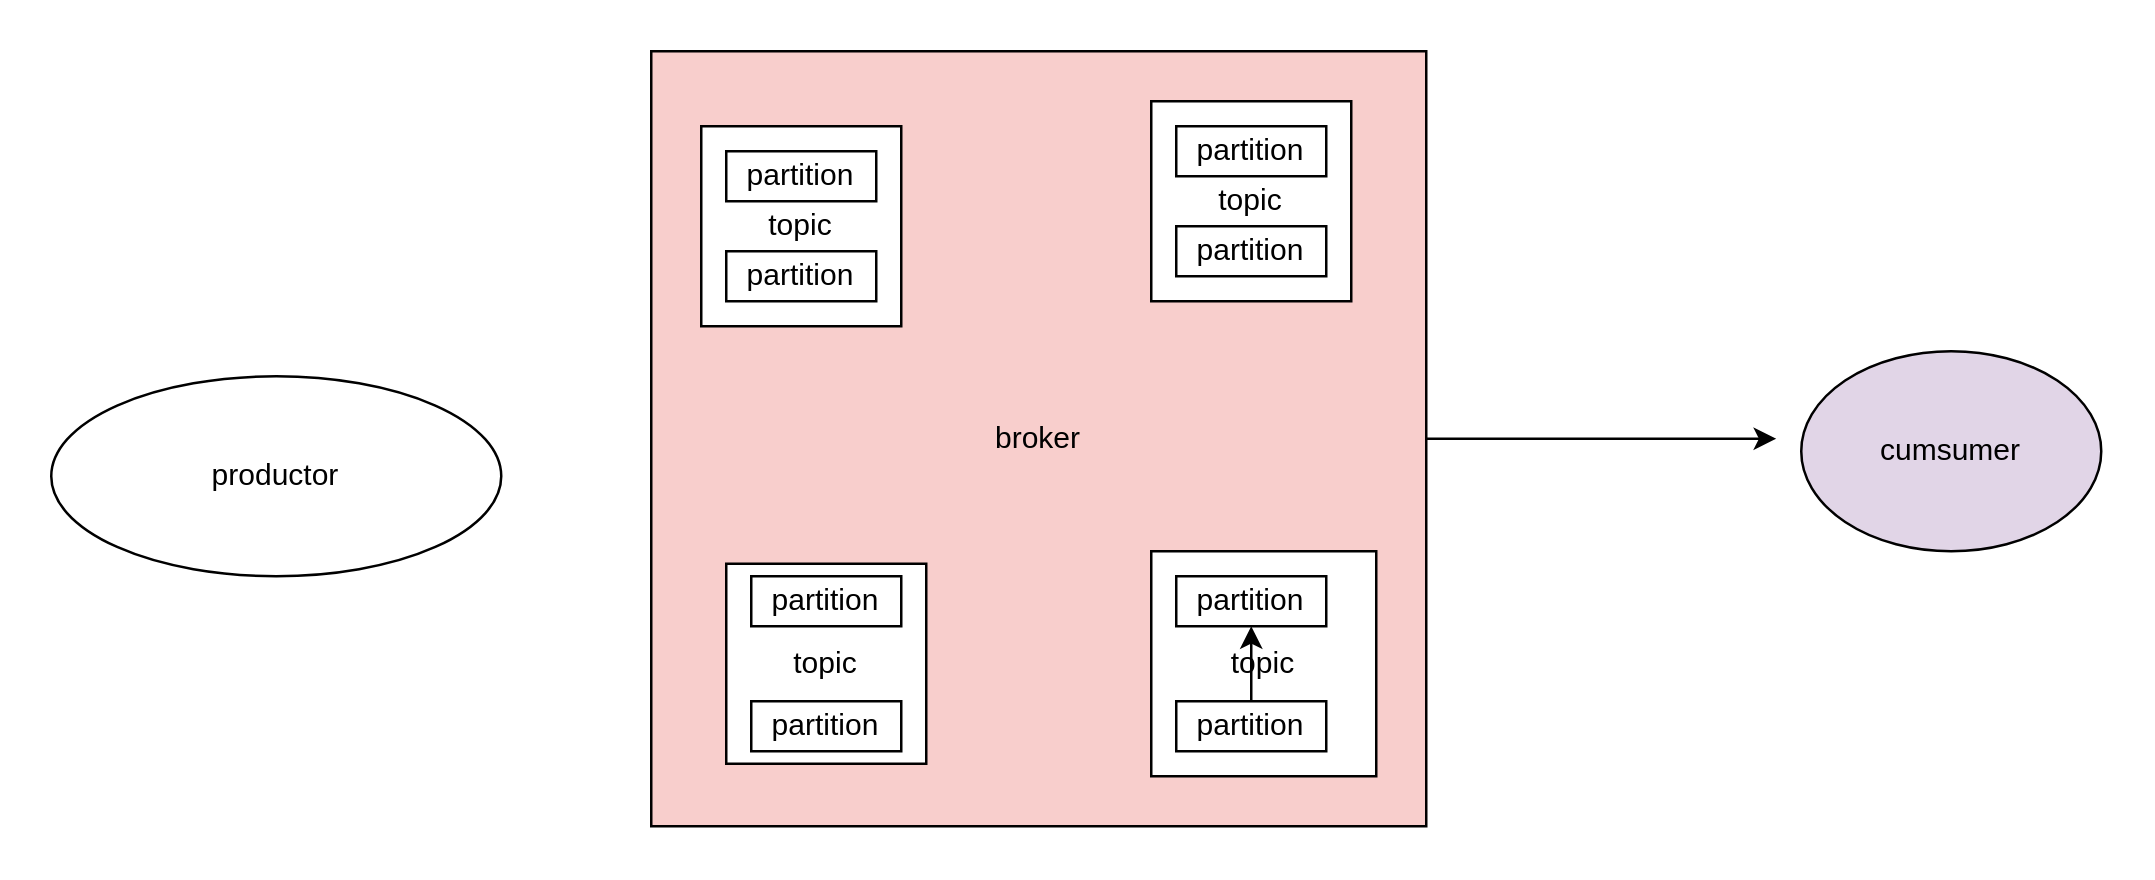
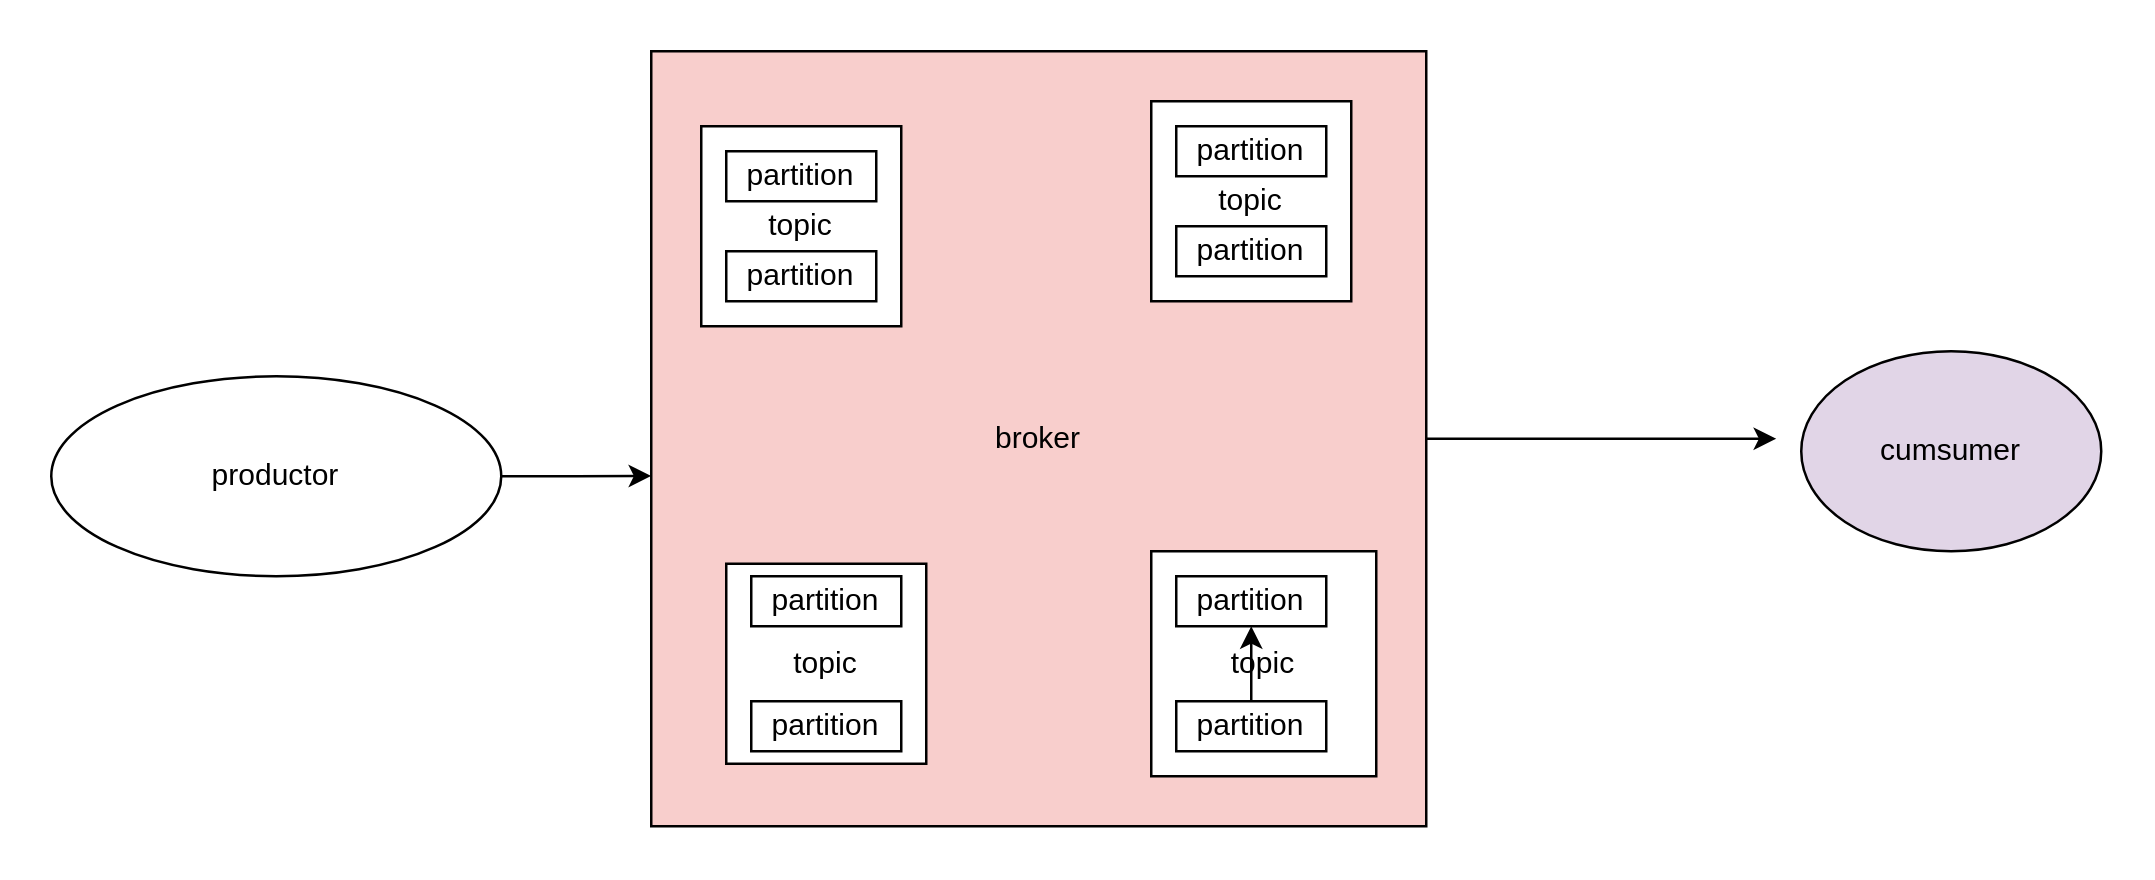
none -> (568, 476)
